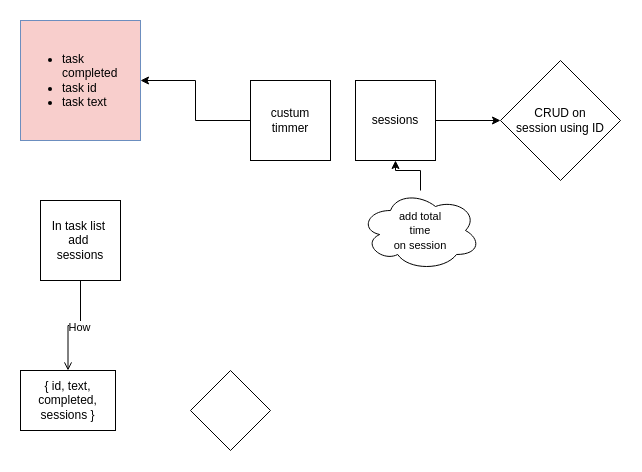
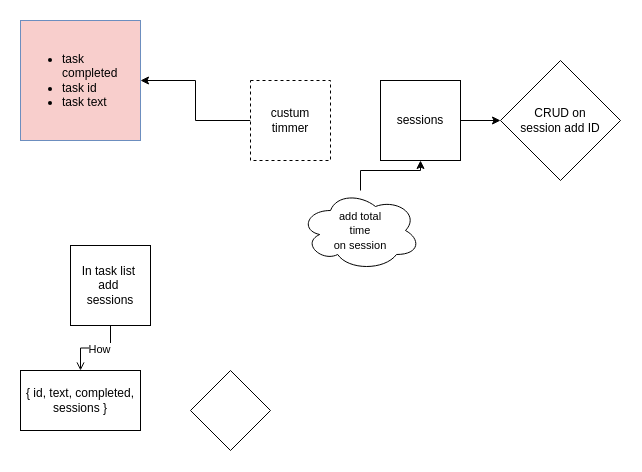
(291, 121) -> (291, 121)
(396, 121) -> (421, 121)
(561, 121) -> (561, 121)
(421, 231) -> (361, 231)
(81, 241) -> (111, 286)
(68, 401) -> (81, 401)
